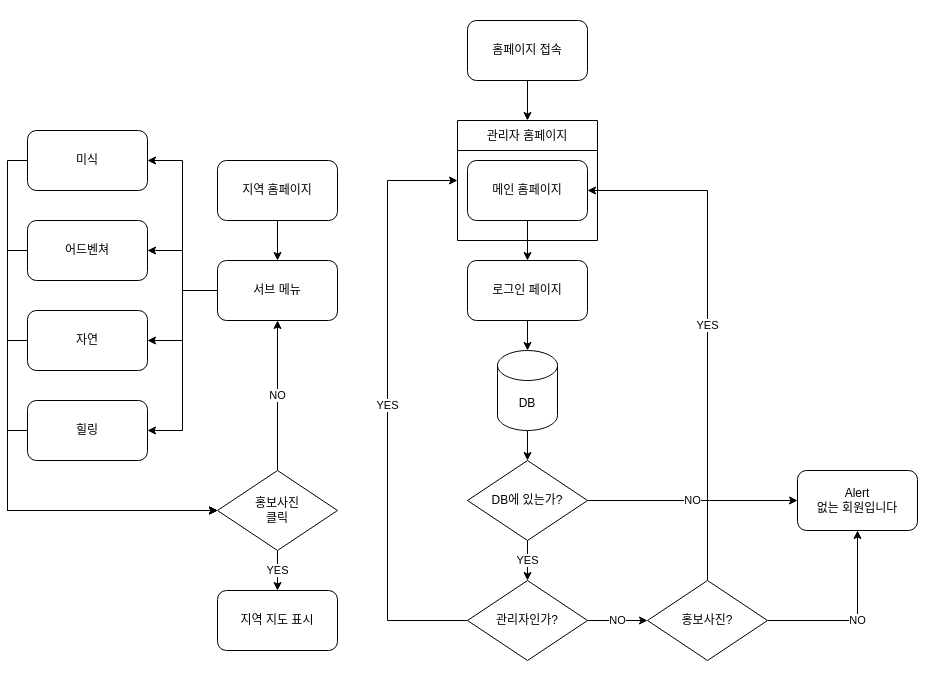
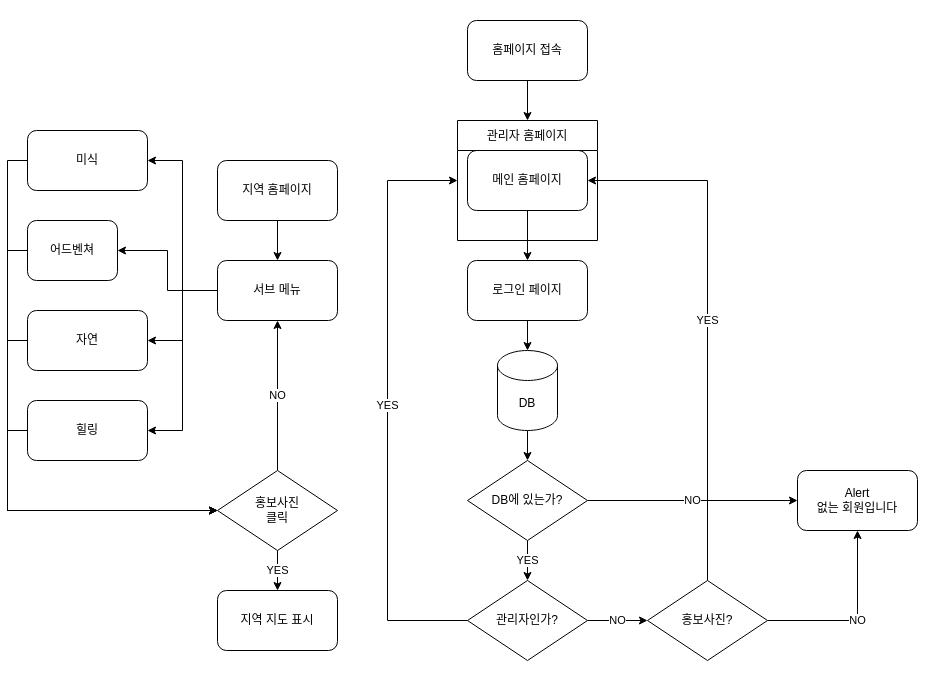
(528, 191) -> (528, 181)
(88, 251) -> (73, 251)
